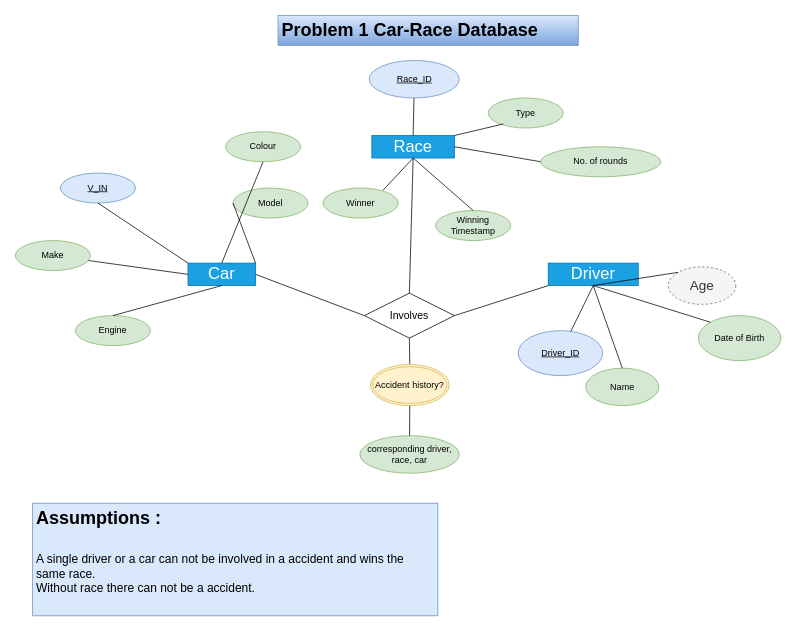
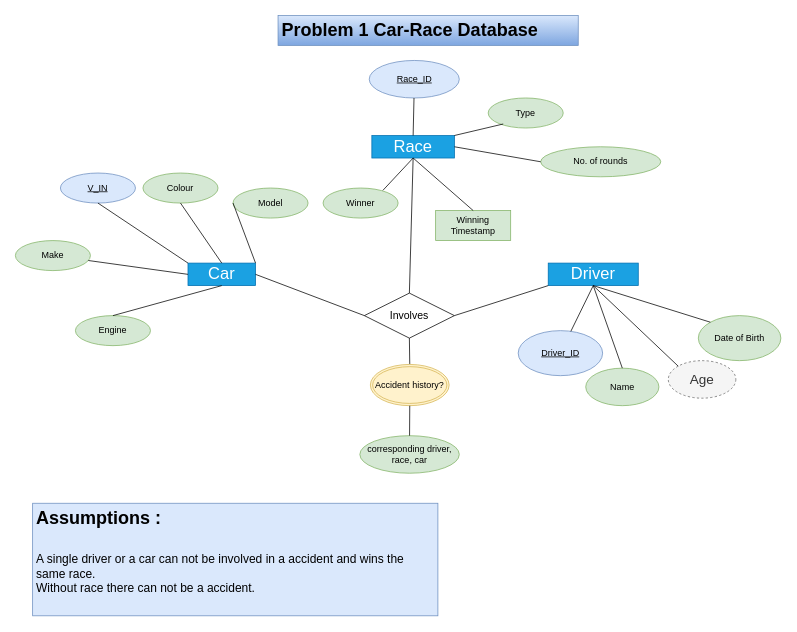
(263, 147) -> (180, 188)
(473, 225) -> (473, 225)
(702, 285) -> (702, 379)
